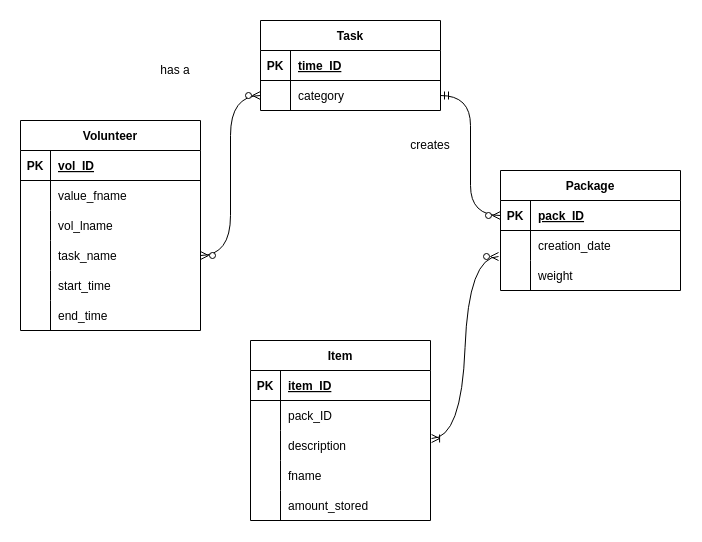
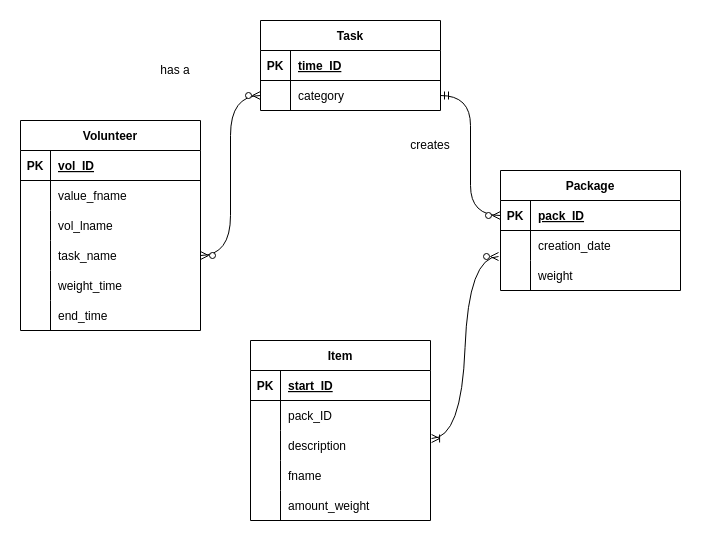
(90, 286) -> (92, 286)
(310, 386) -> (315, 386)
(332, 506) -> (330, 506)
